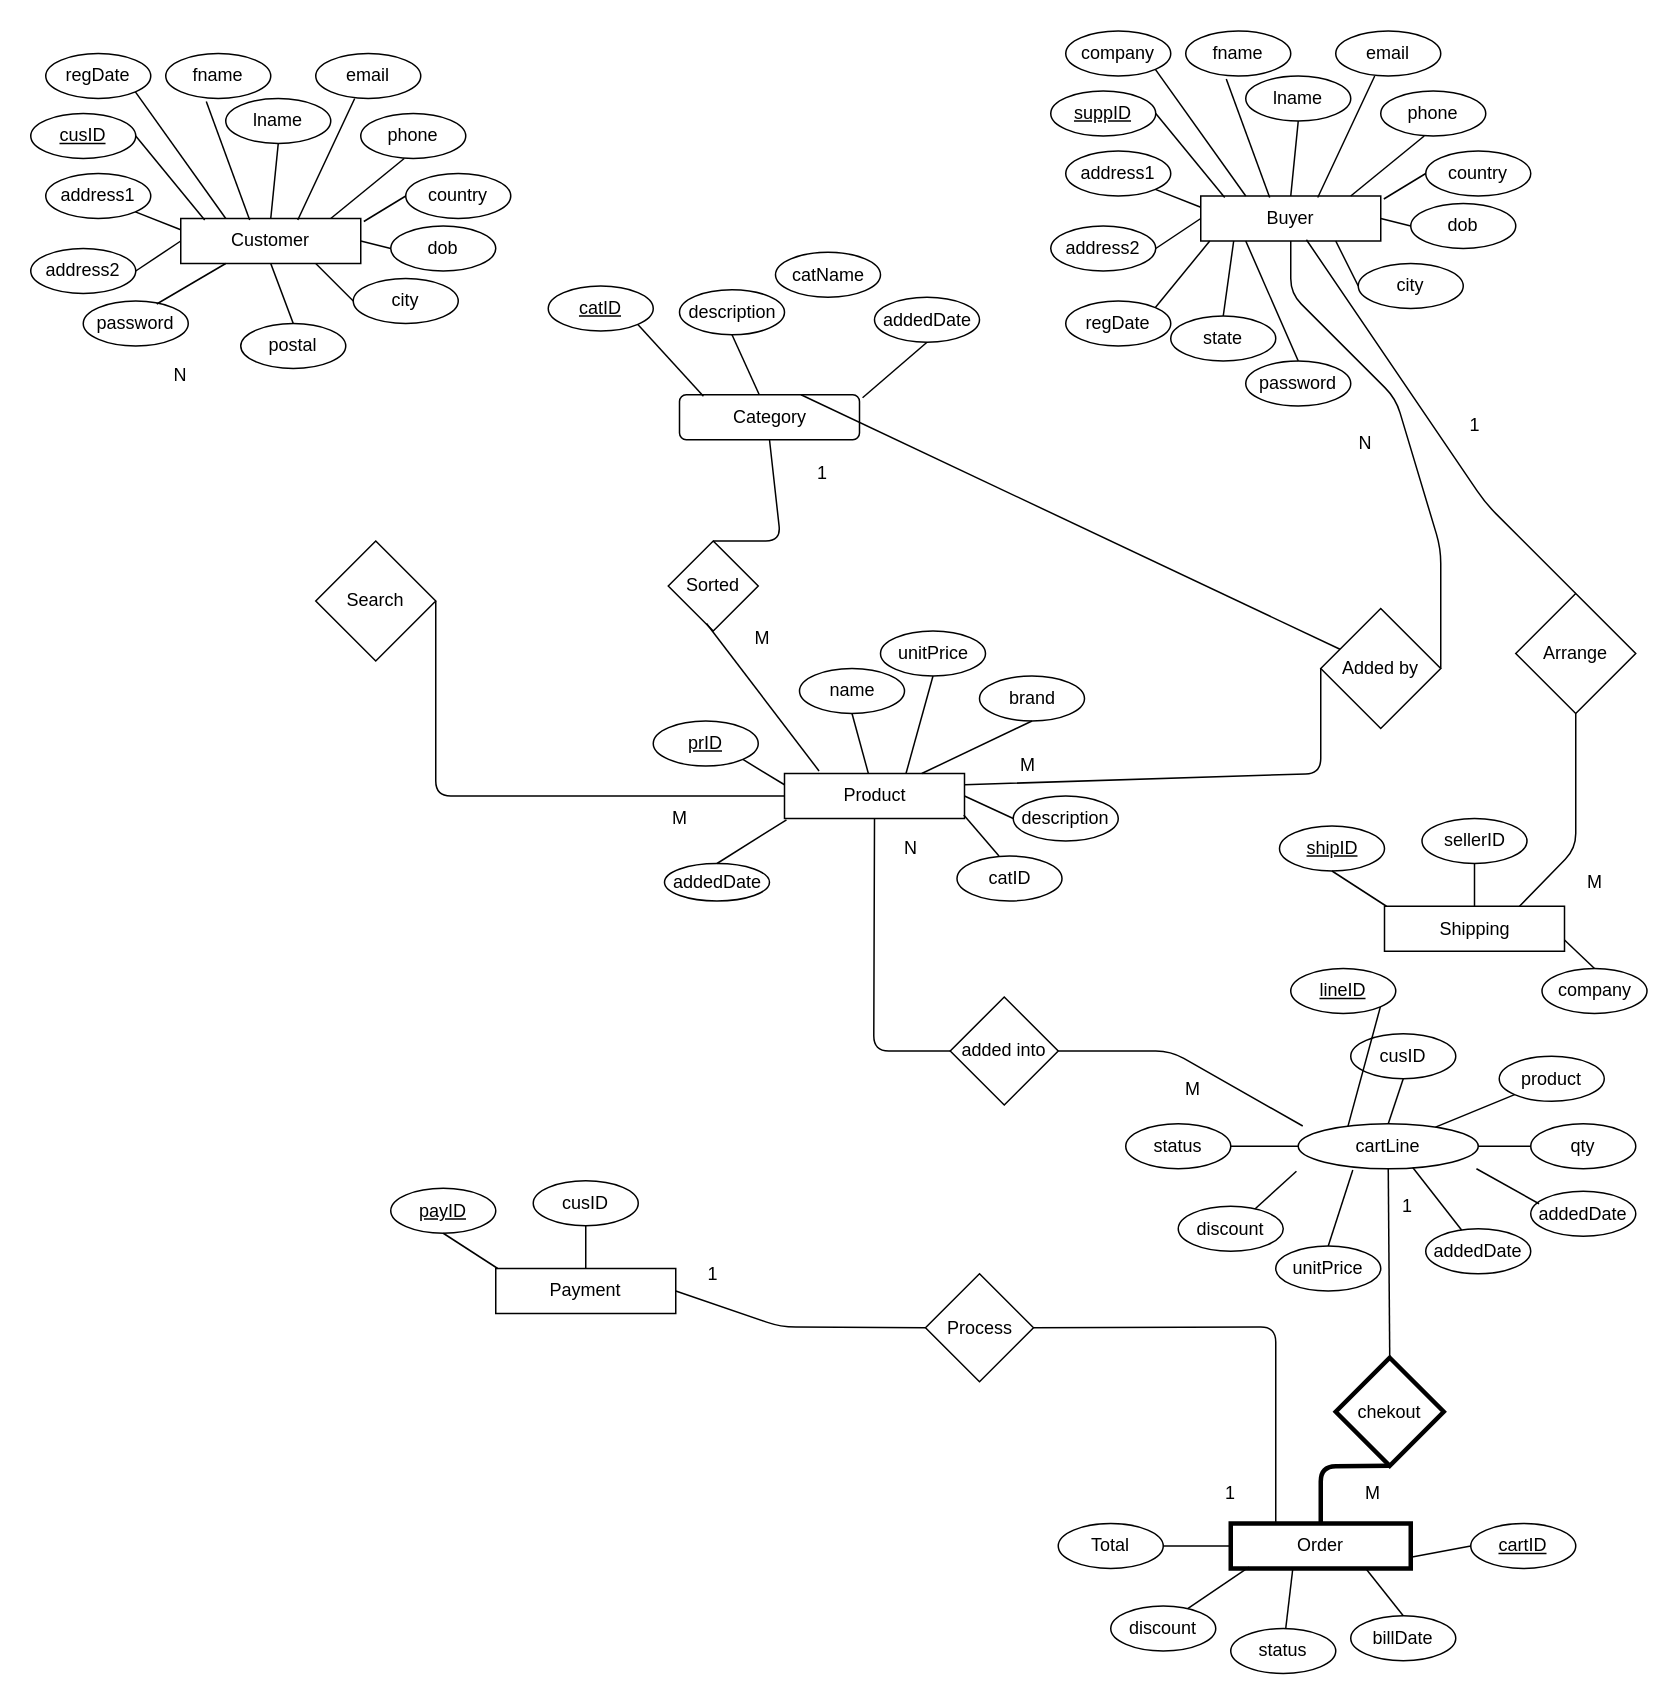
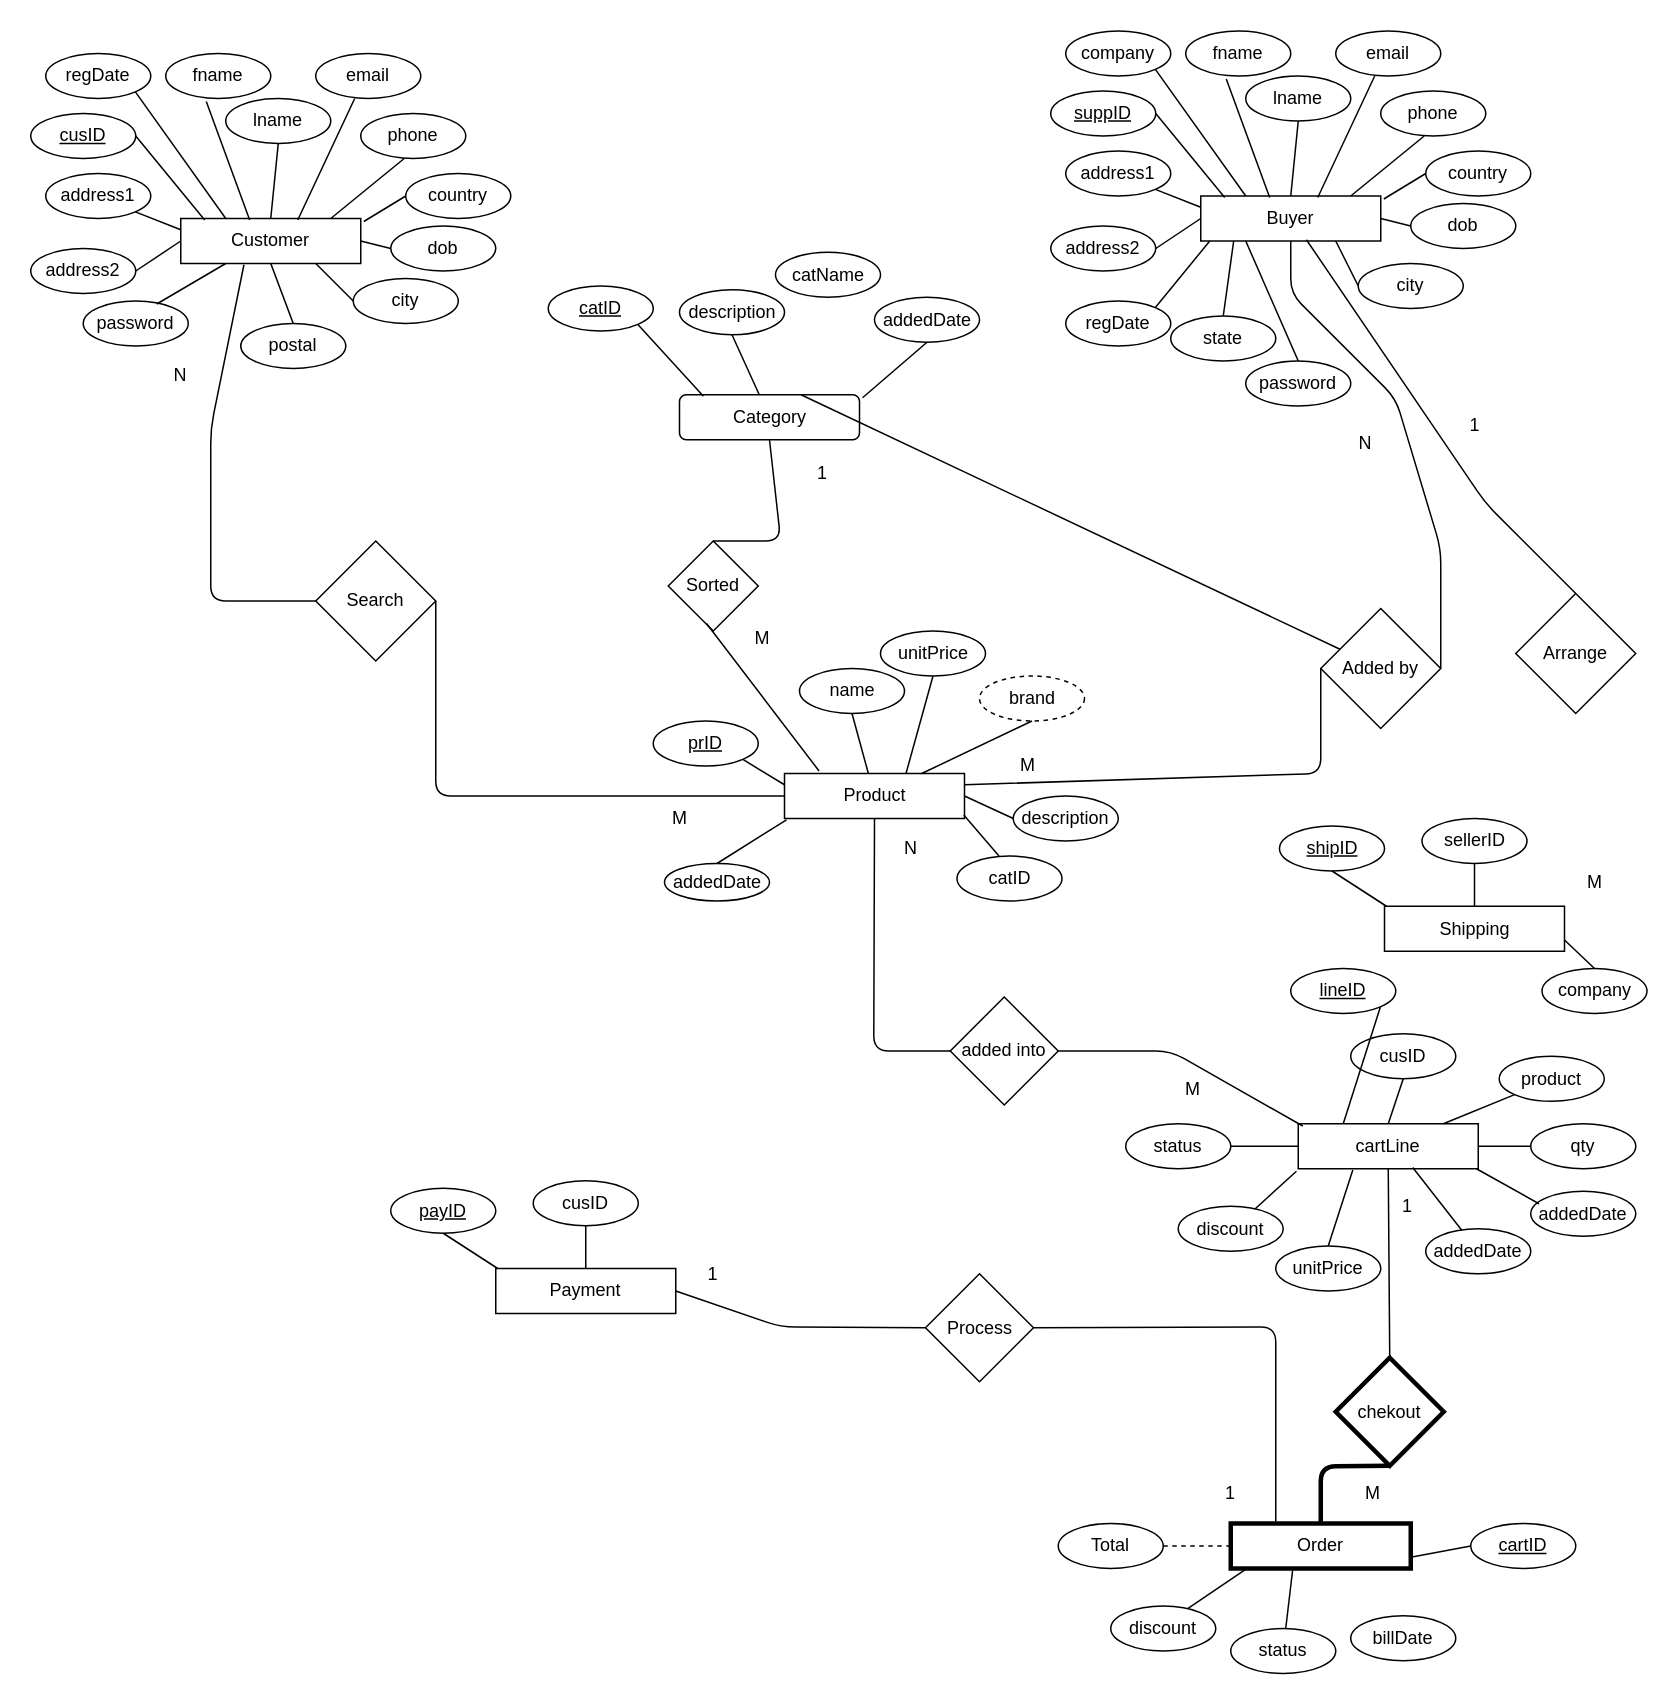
none -> (211, 483)
(1032, 698) -> (1032, 698)
(1576, 816) -> none
(1388, 1146) -> (1388, 1146)
(1196, 1546) -> (1196, 1546)
(1385, 1593) -> none
